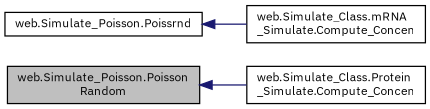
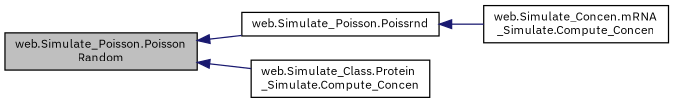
(336, 24) -> (576, 24)
none -> (226, 37)
